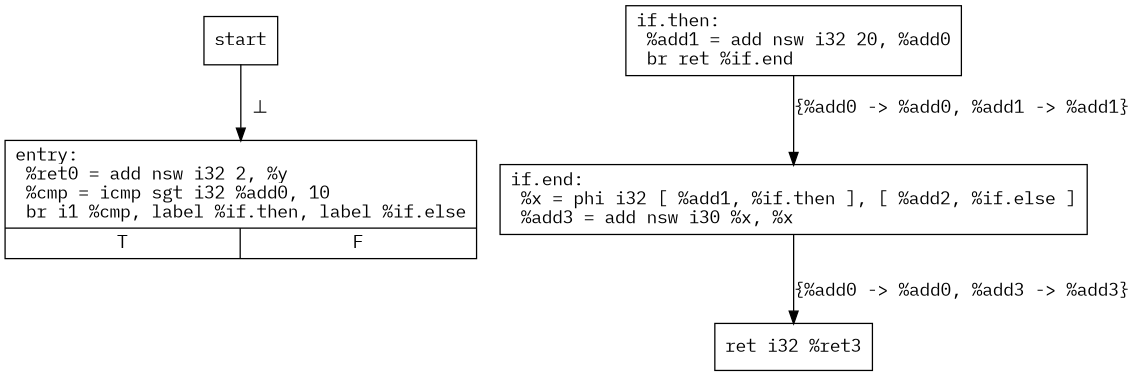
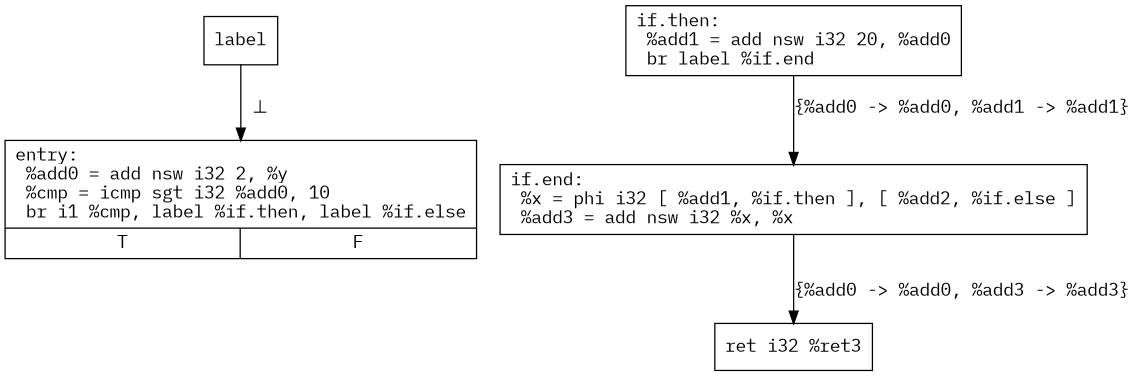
(241, 41) -> (241, 41)
(715, 59) -> (726, 59)
(152, 174) -> (152, 174)
(652, 218) -> (652, 218)
